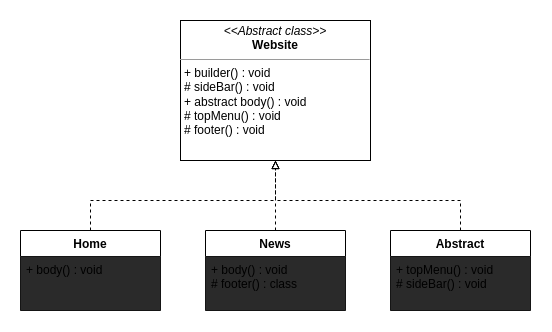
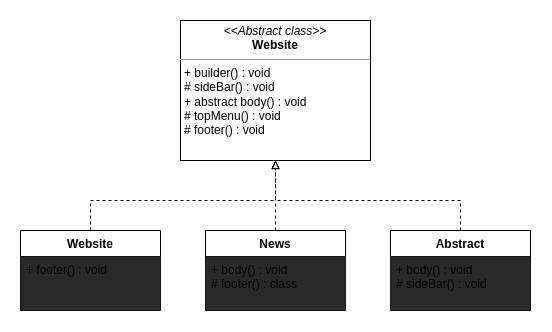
(90, 244) -> (90, 244)
(69, 270) -> (75, 270)
(449, 270) -> (439, 270)
